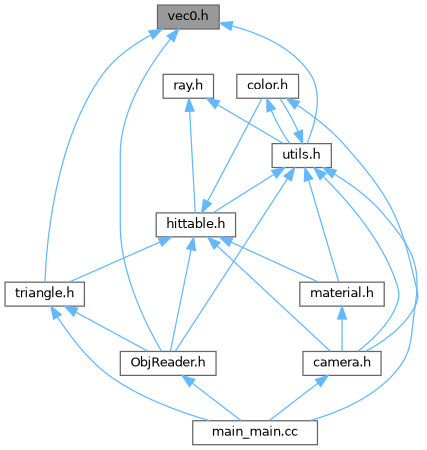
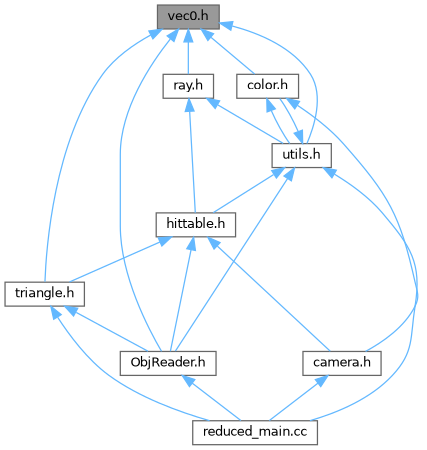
none -> (188, 58)
(235, 150) -> (233, 56)
(388, 262) -> none
(342, 294) -> none
(255, 433) -> (255, 433)
